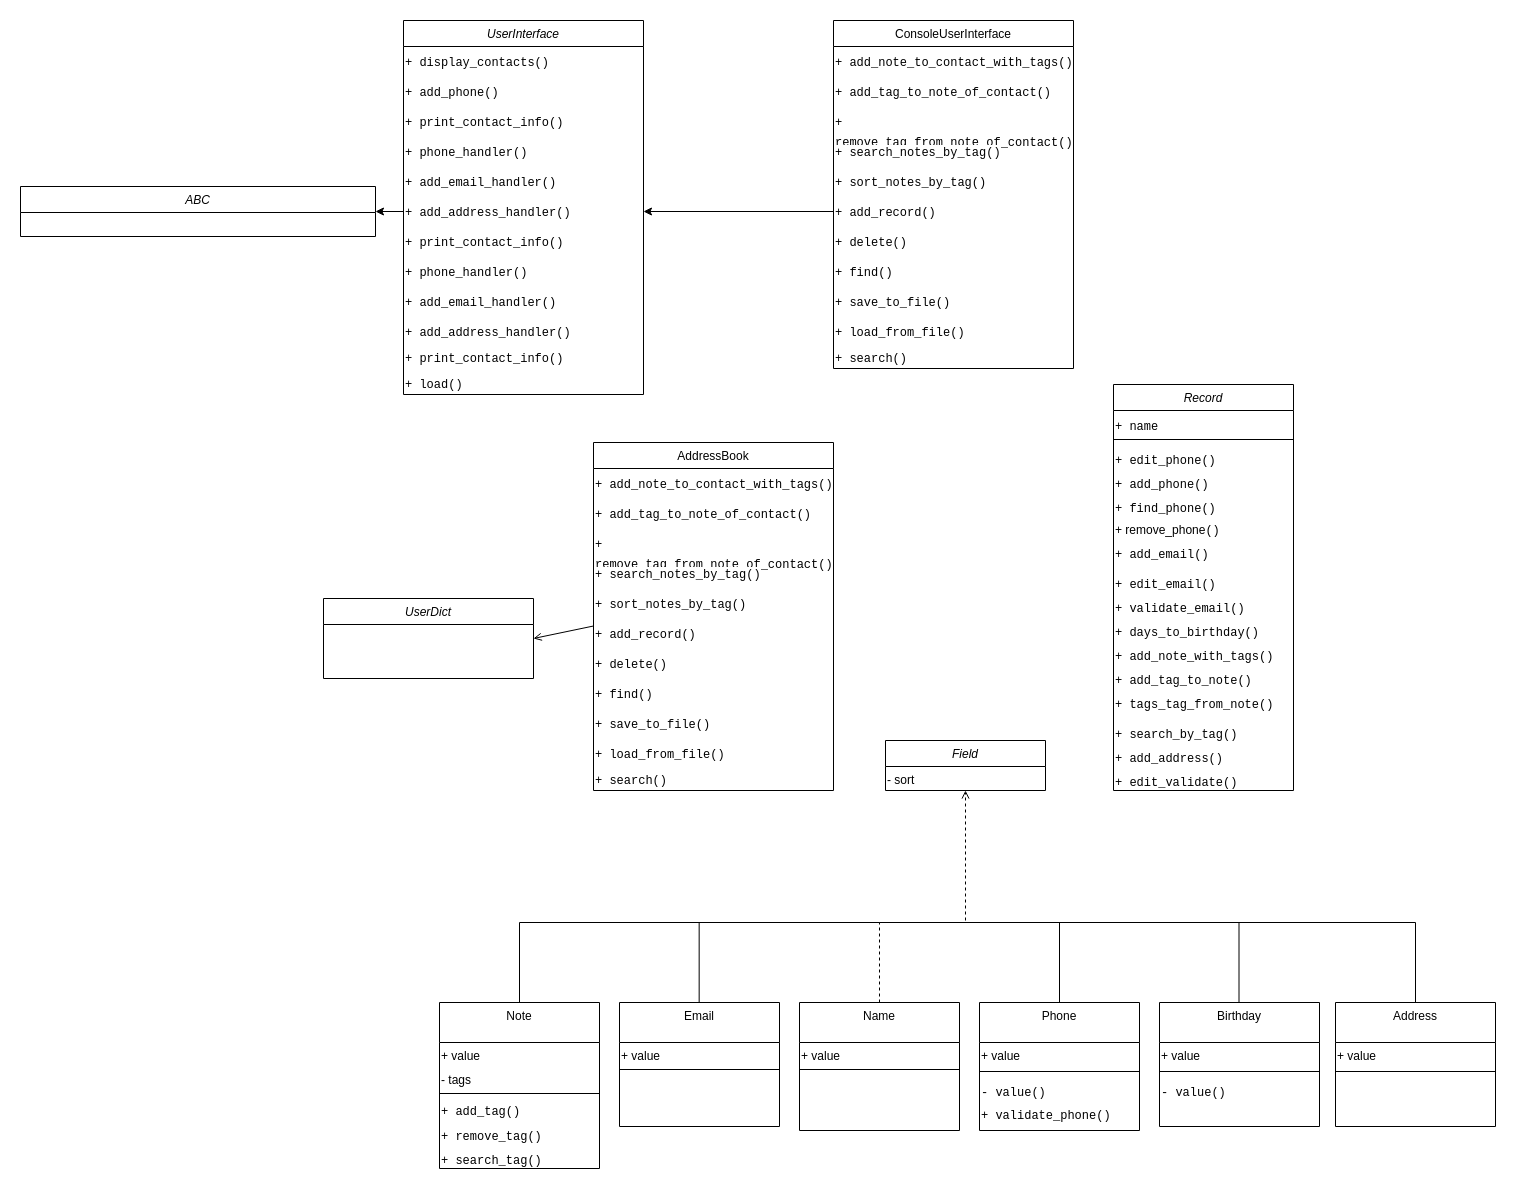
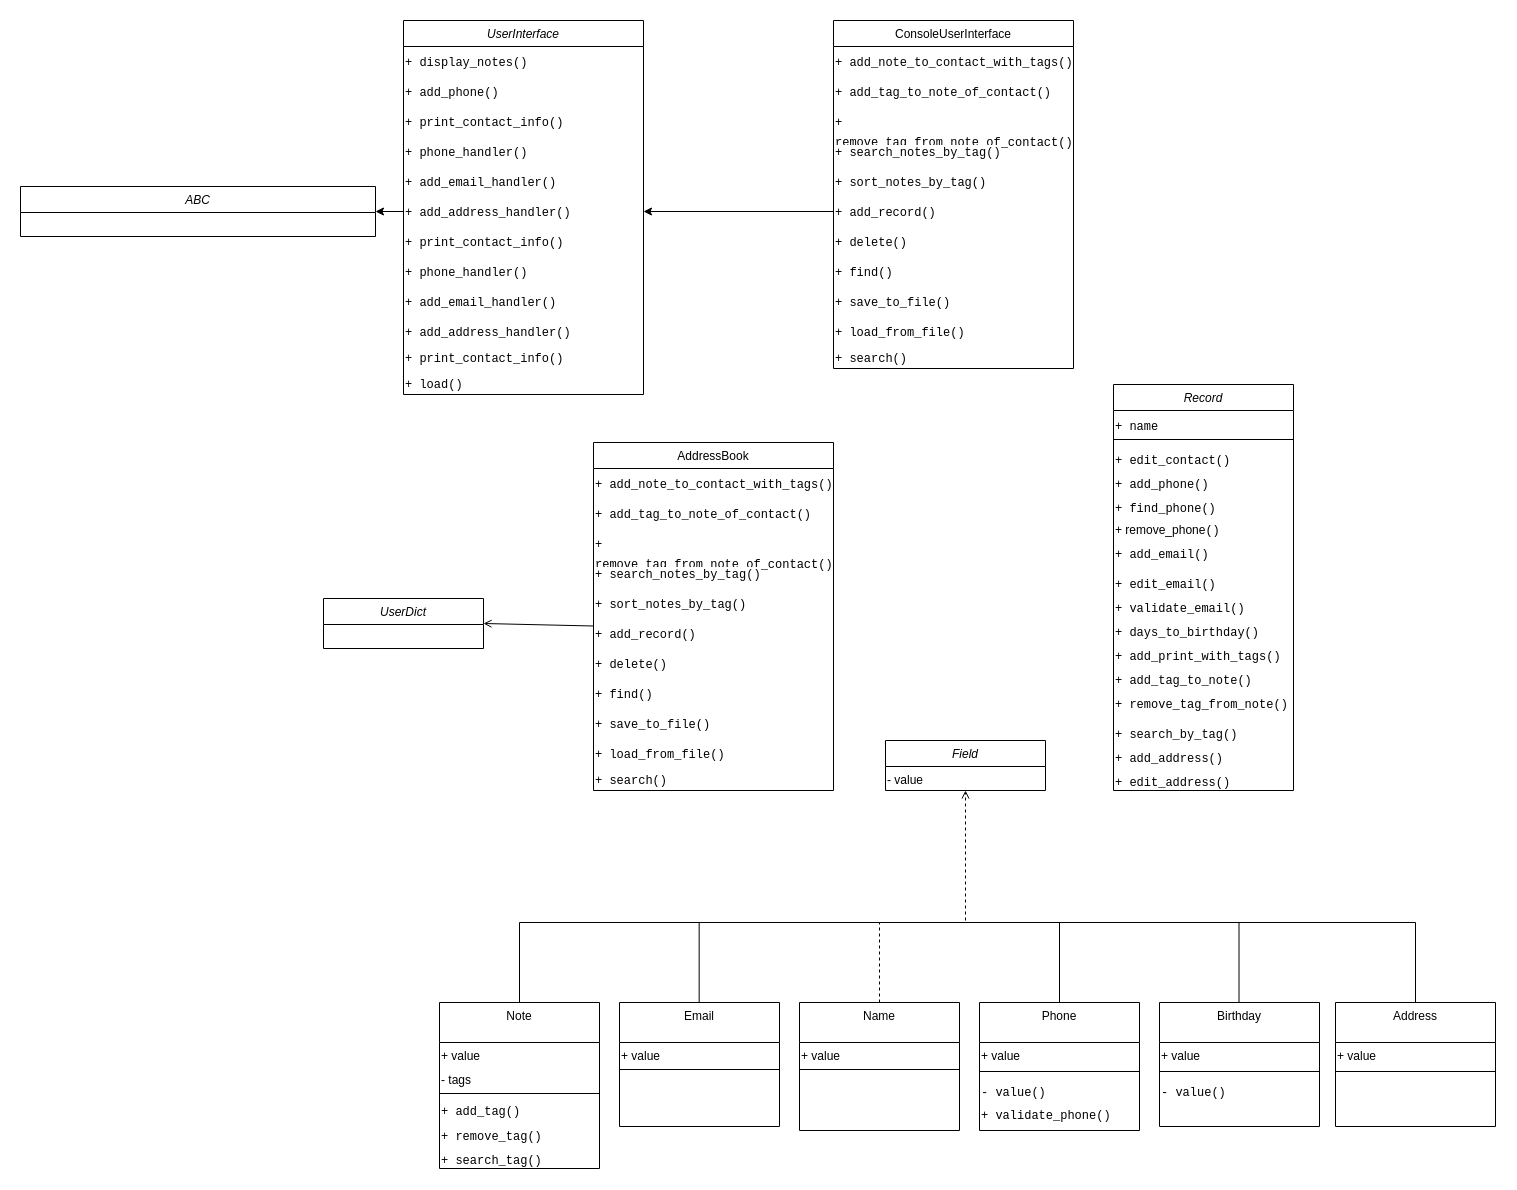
(468, 61) -> (458, 61)
(1159, 459) -> (1166, 459)
(429, 639) -> (404, 624)
(1186, 655) -> (1188, 655)
(1188, 703) -> (1195, 703)
(906, 781) -> (908, 781)
(1166, 781) -> (1166, 781)
